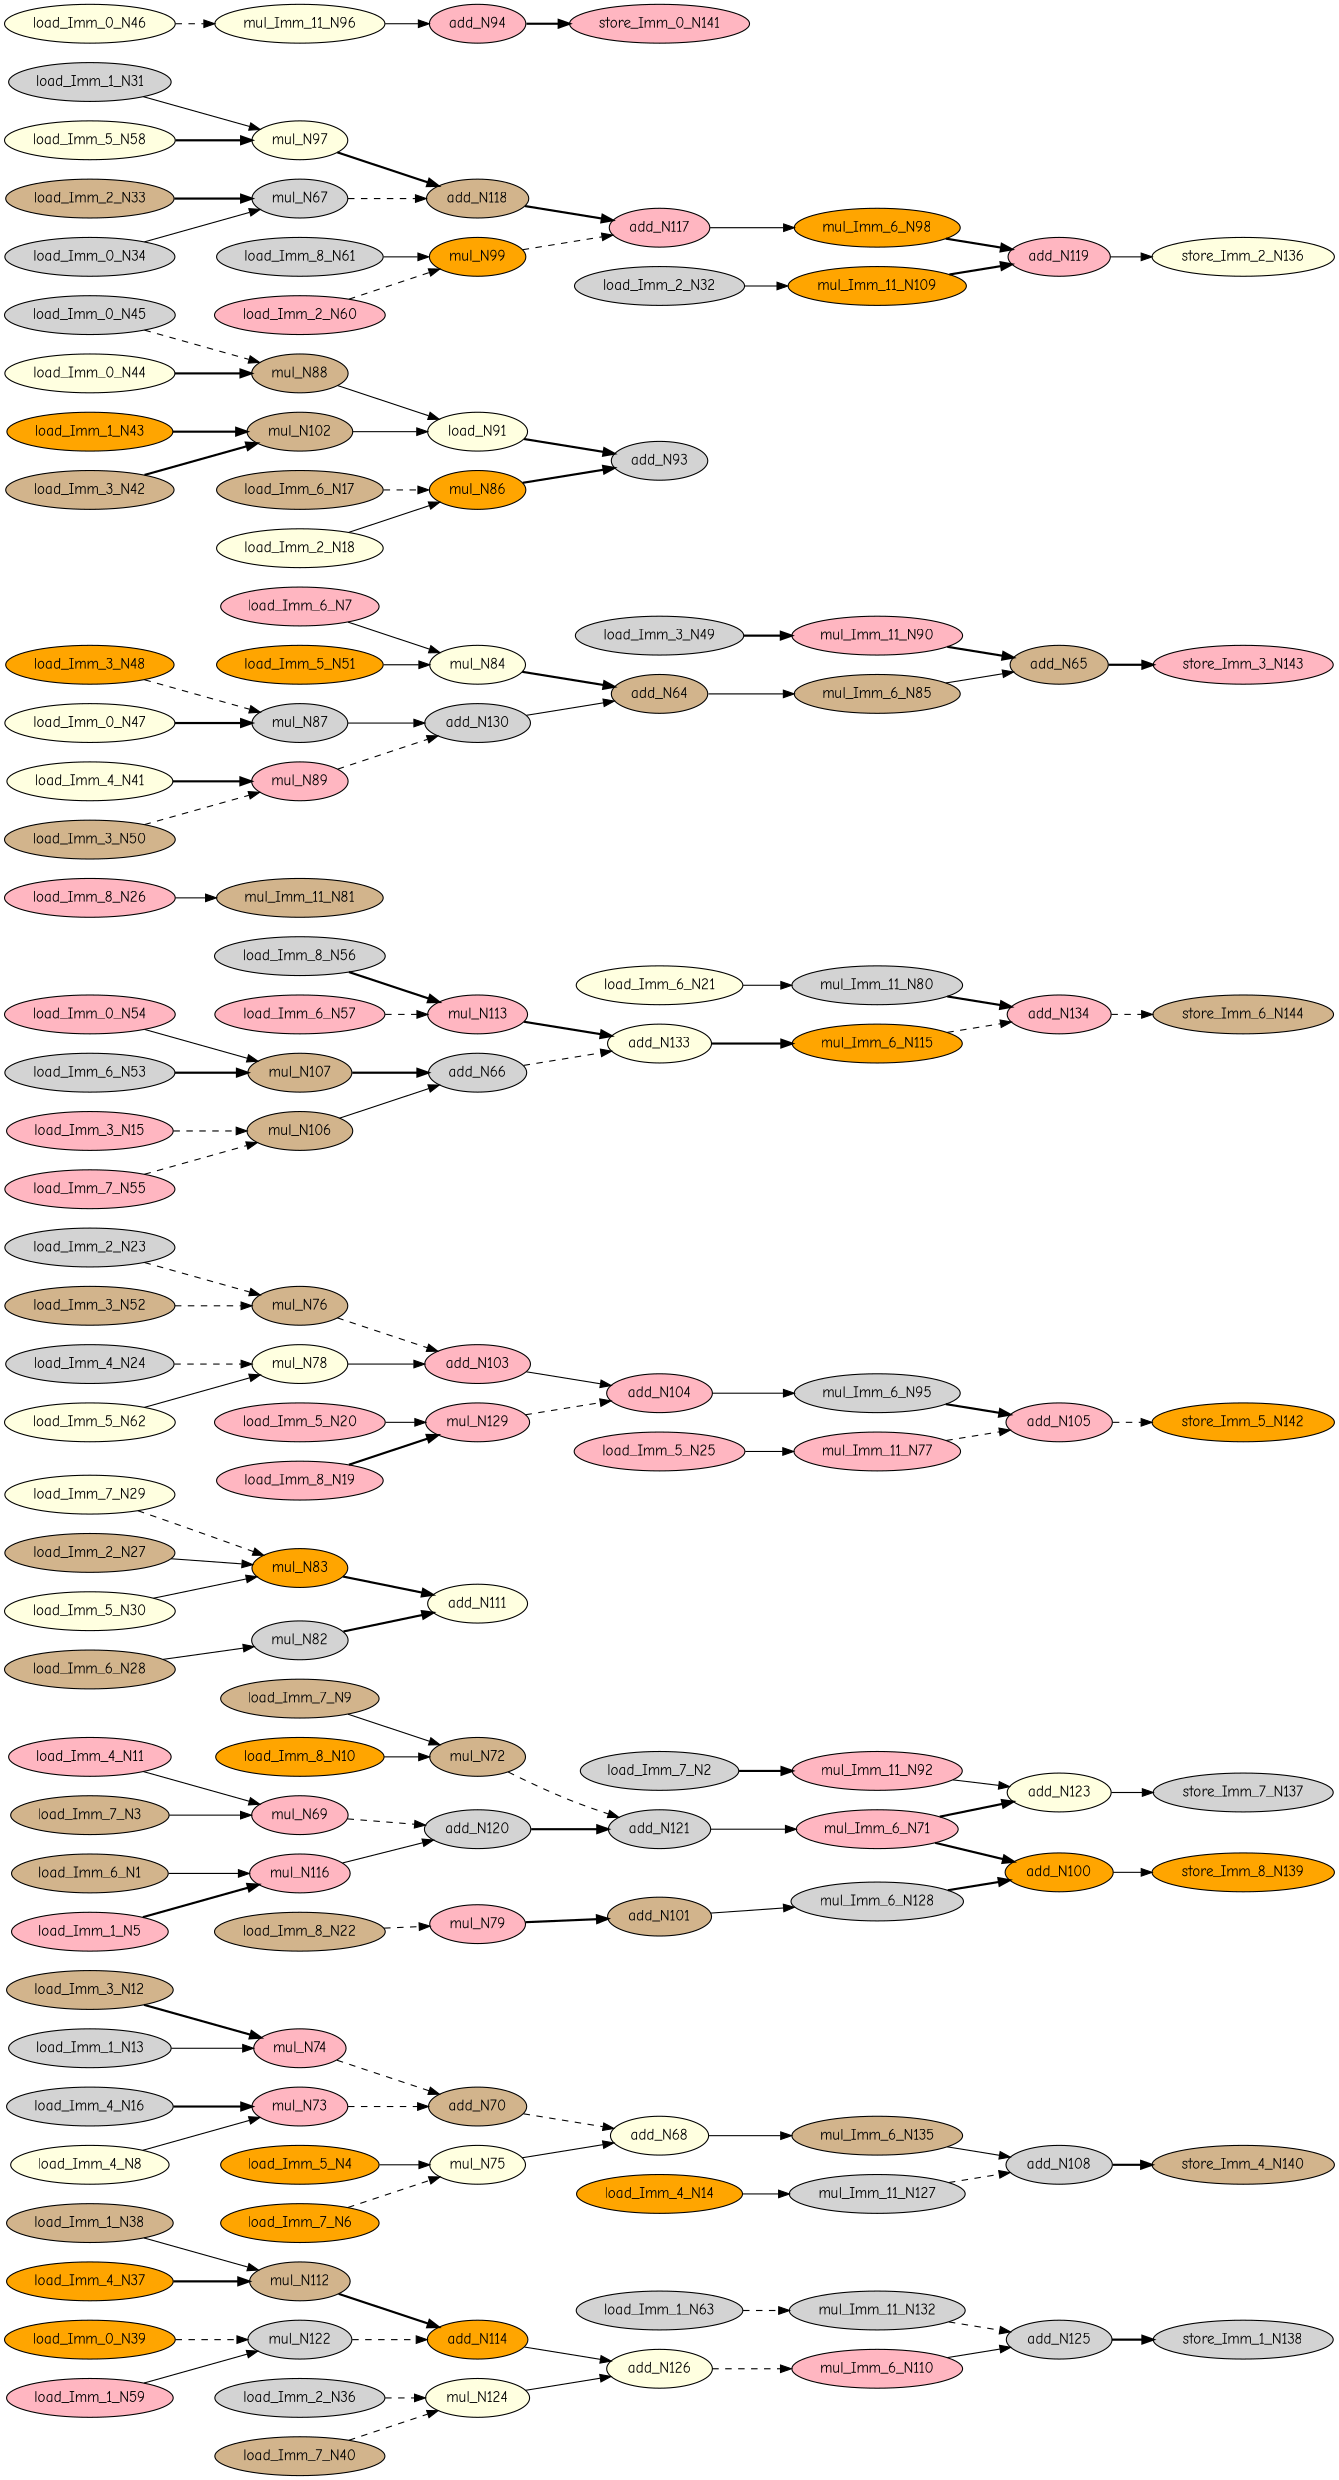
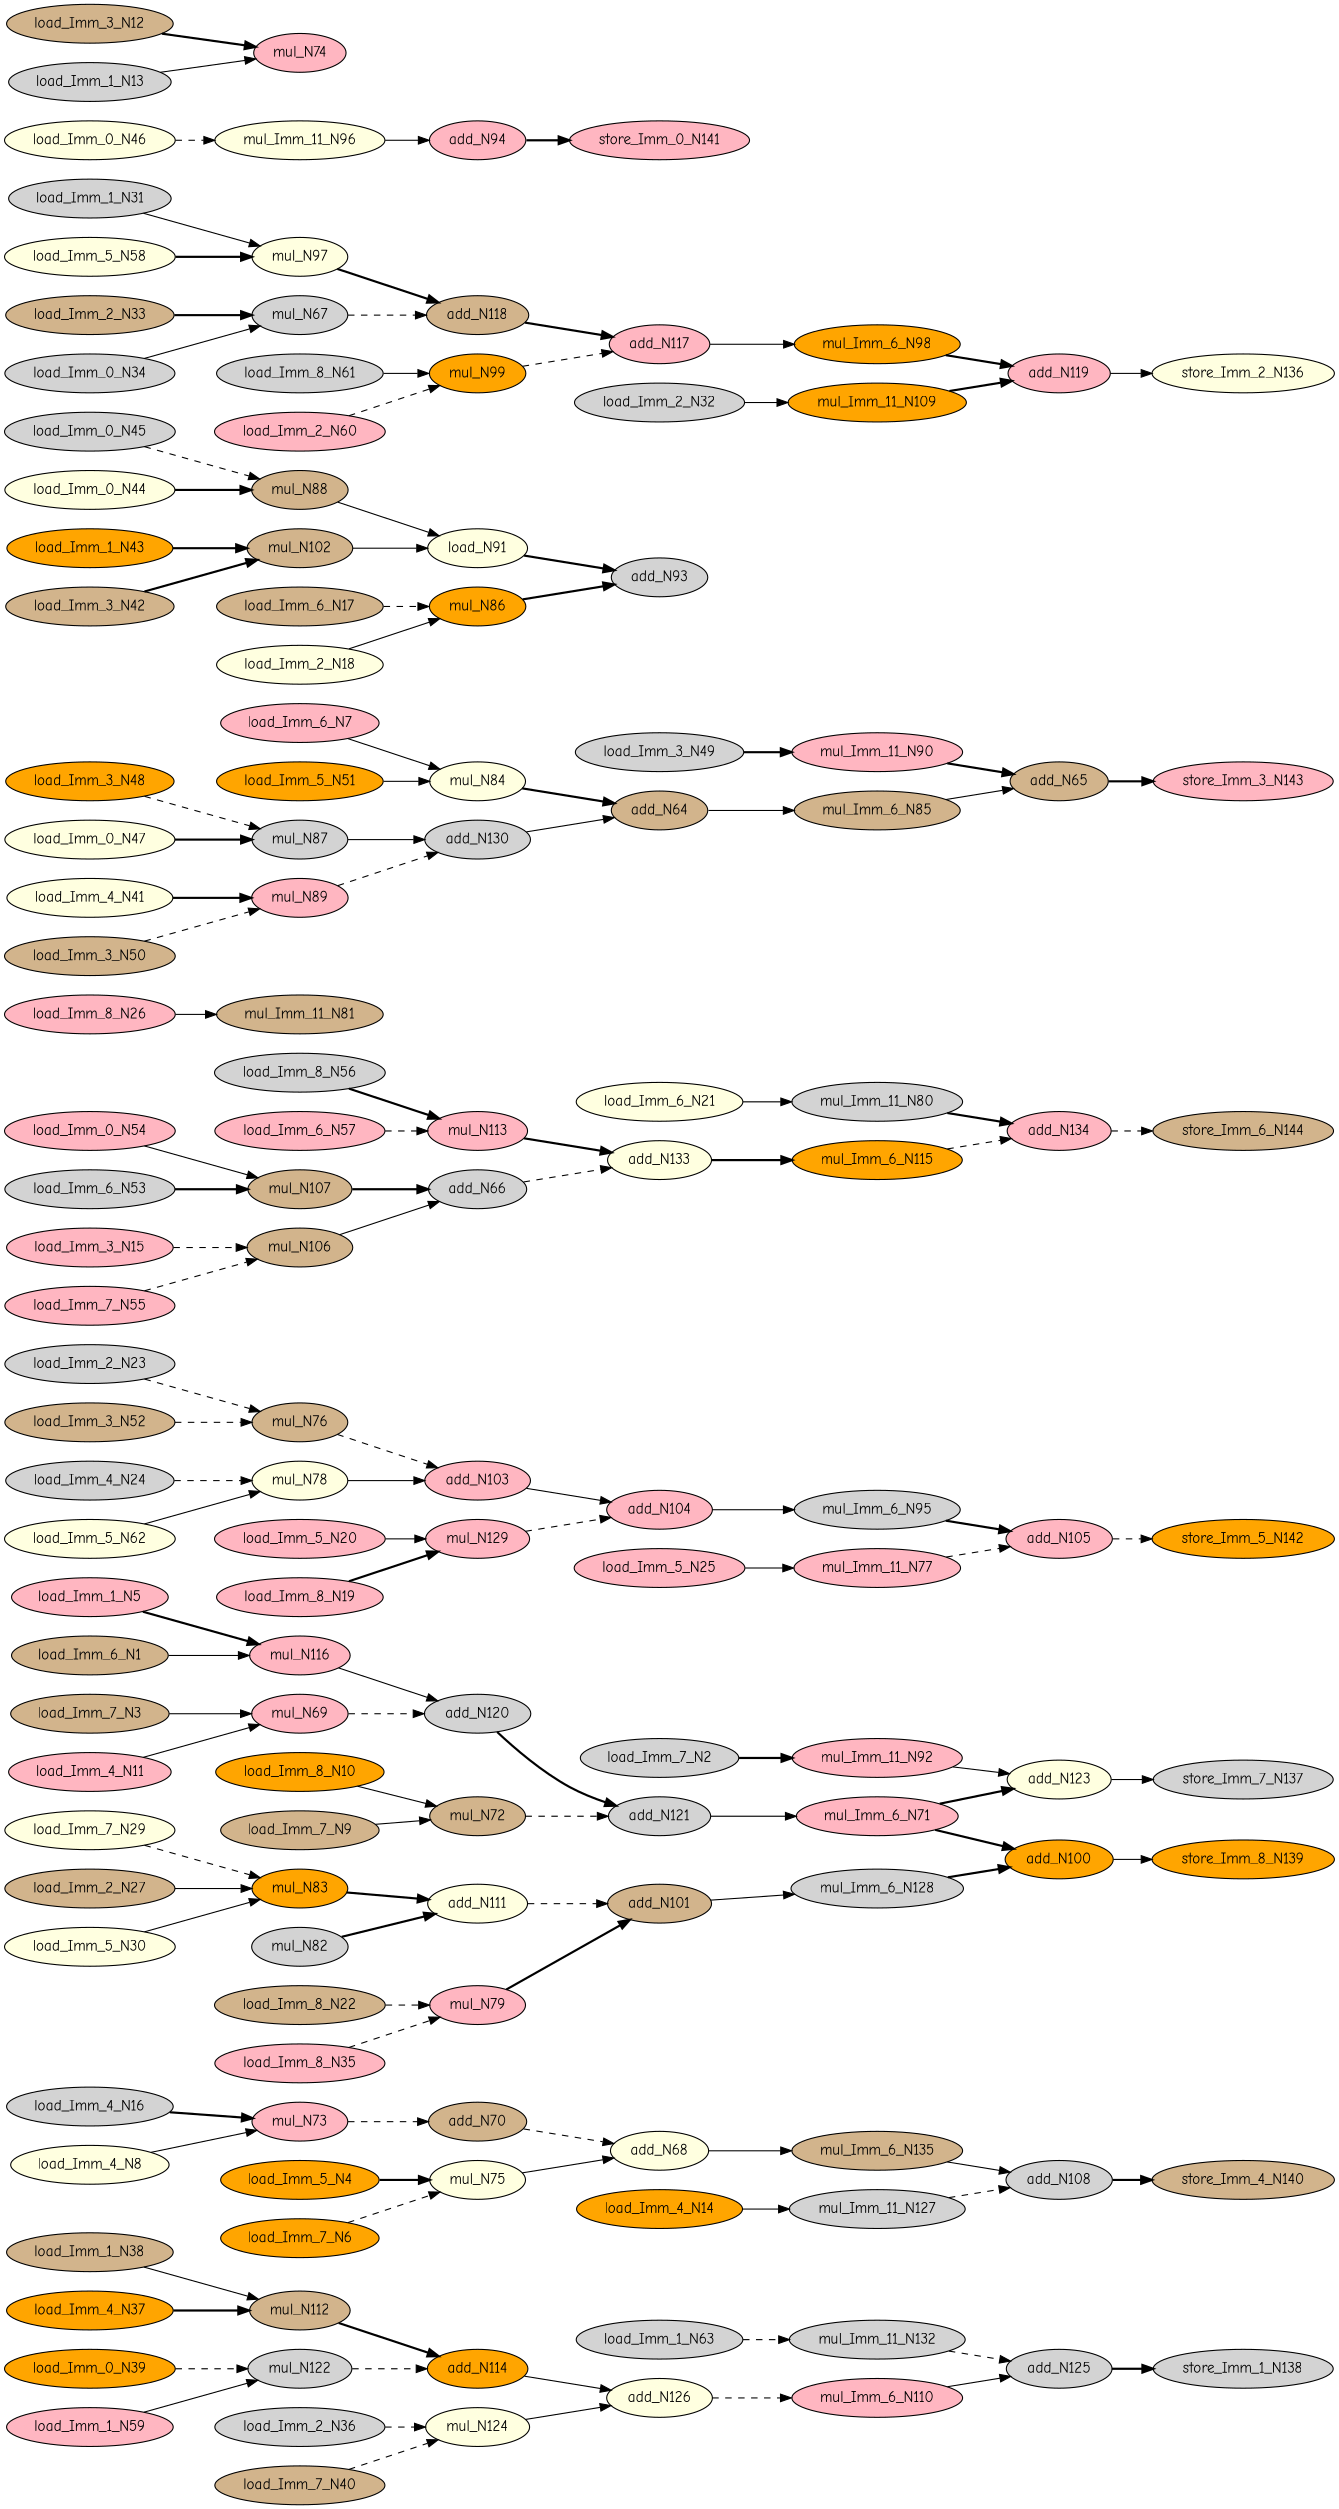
(90, 1669) -> none
none -> (562, 1904)
none -> (300, 2063)
(383, 2075) -> none
(399, 2165) -> (399, 2180)
